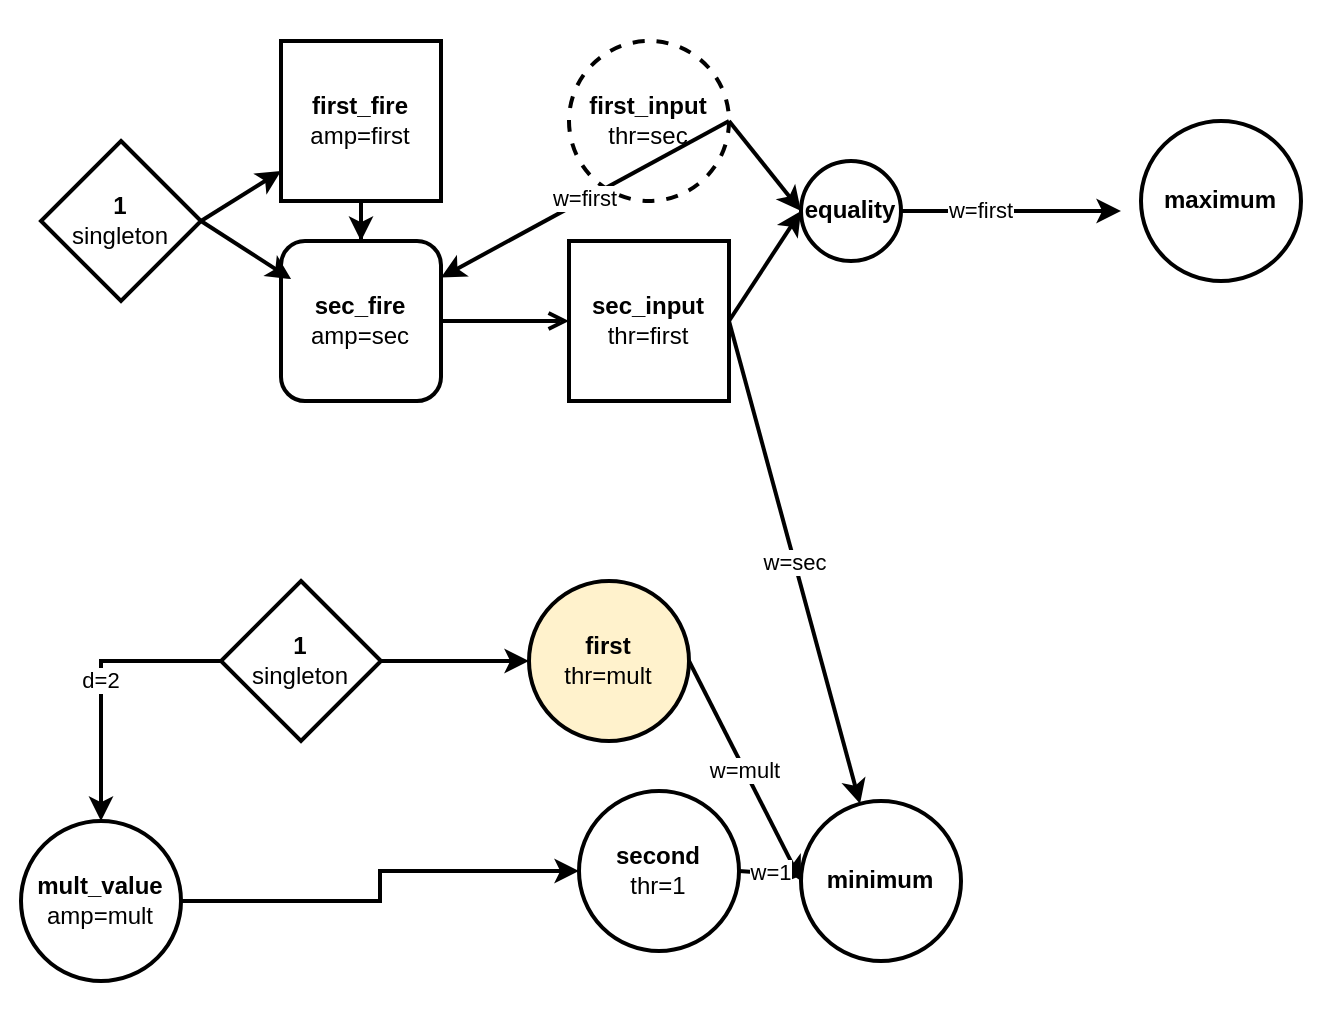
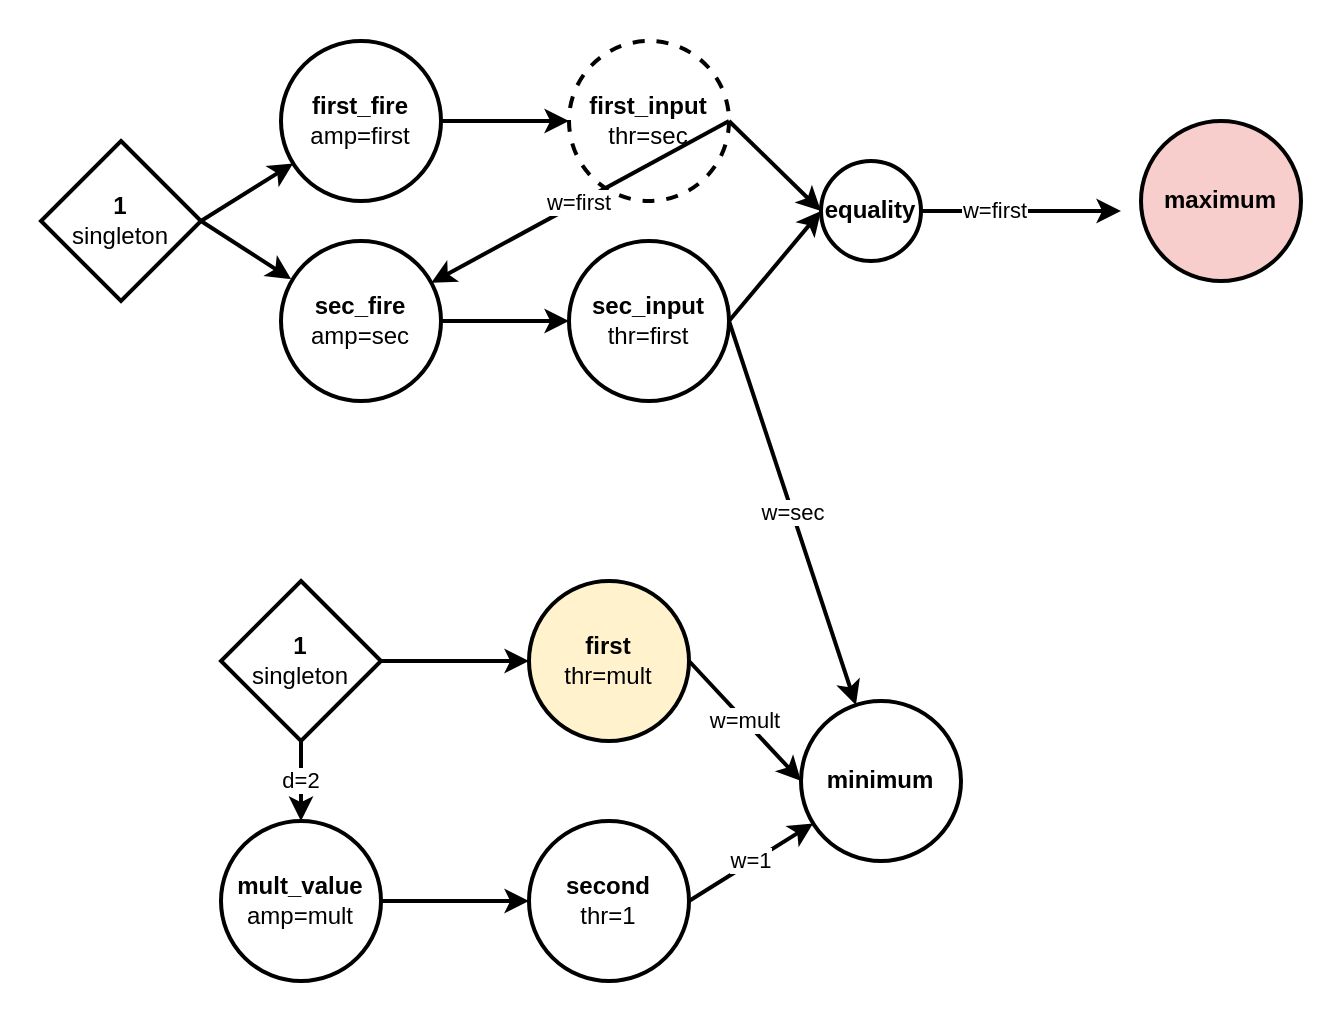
(361, 121) -> (361, 121)
(1221, 201) -> (1221, 201)
(851, 211) -> (871, 211)
(361, 230) -> (496, 121)
(361, 321) -> (361, 321)
(551, 321) -> (550, 321)
(649, 321) -> (649, 321)
(659, 871) -> (609, 901)
(881, 881) -> (881, 781)
(101, 901) -> (301, 901)
